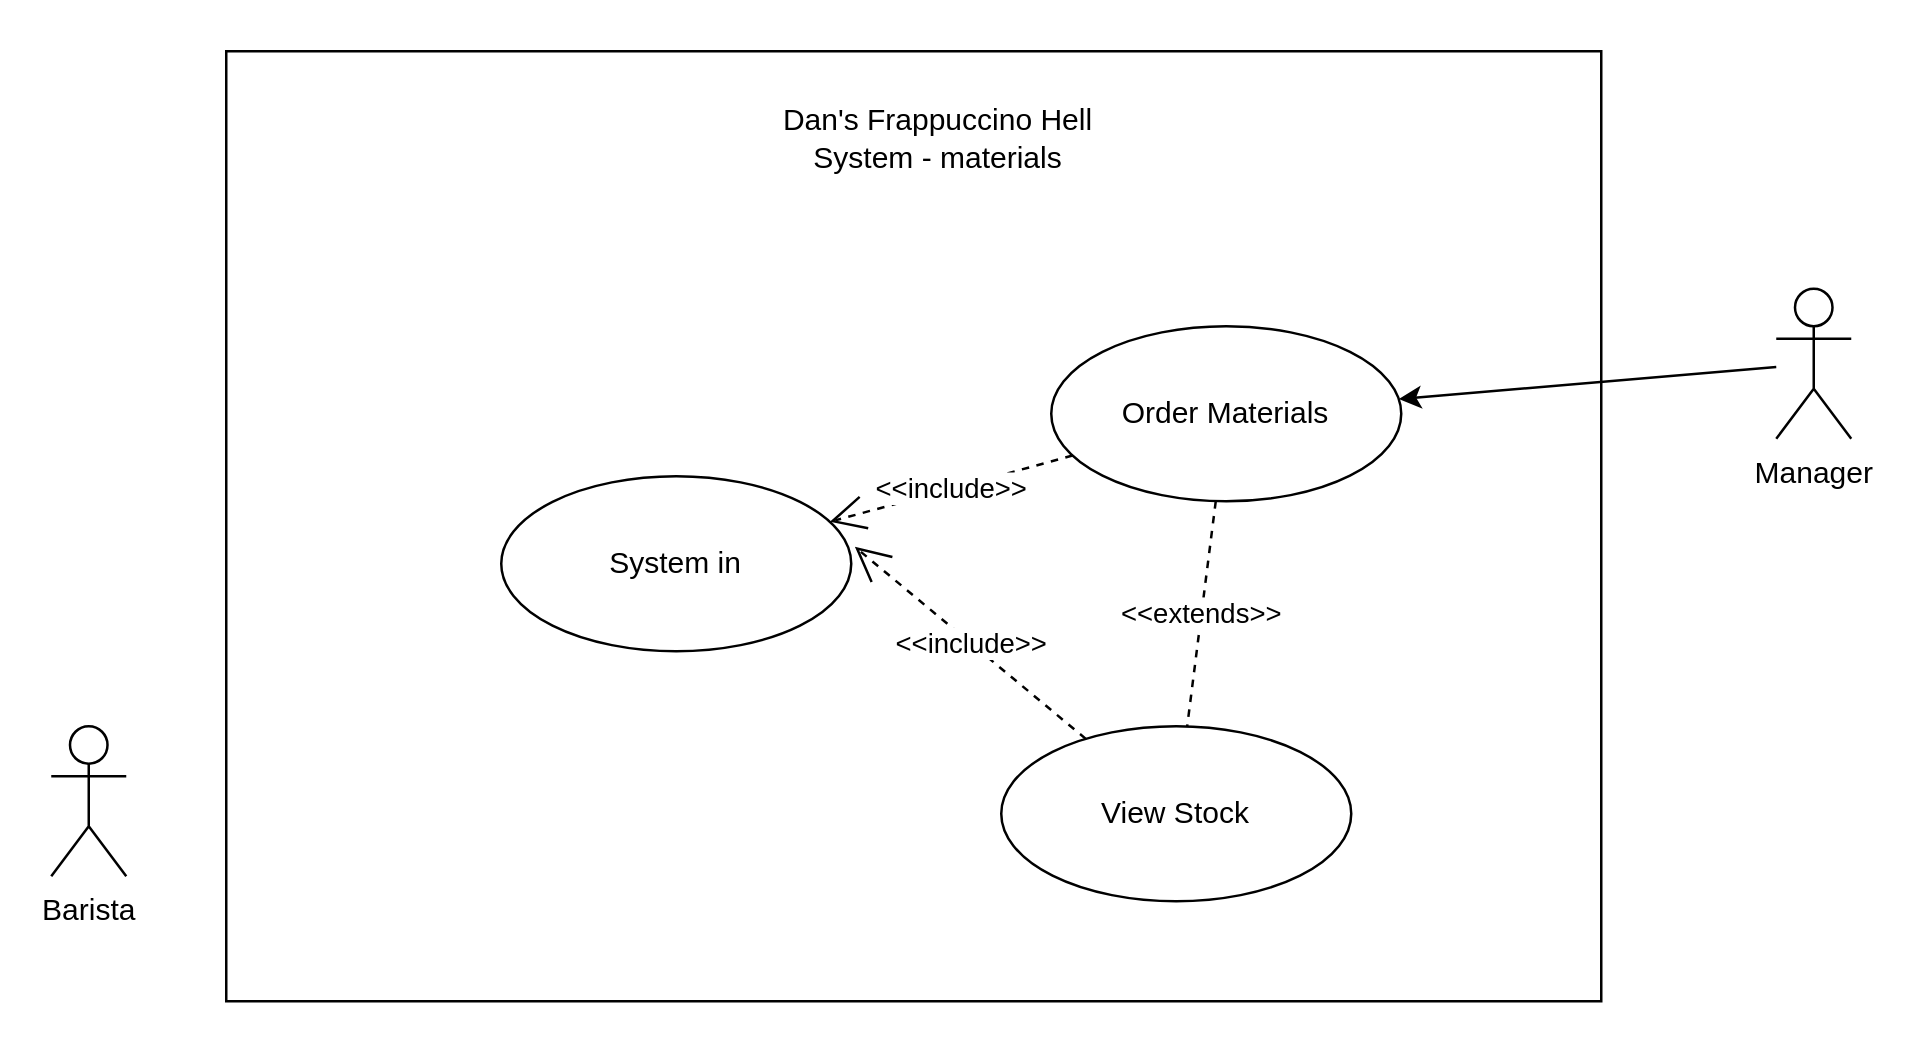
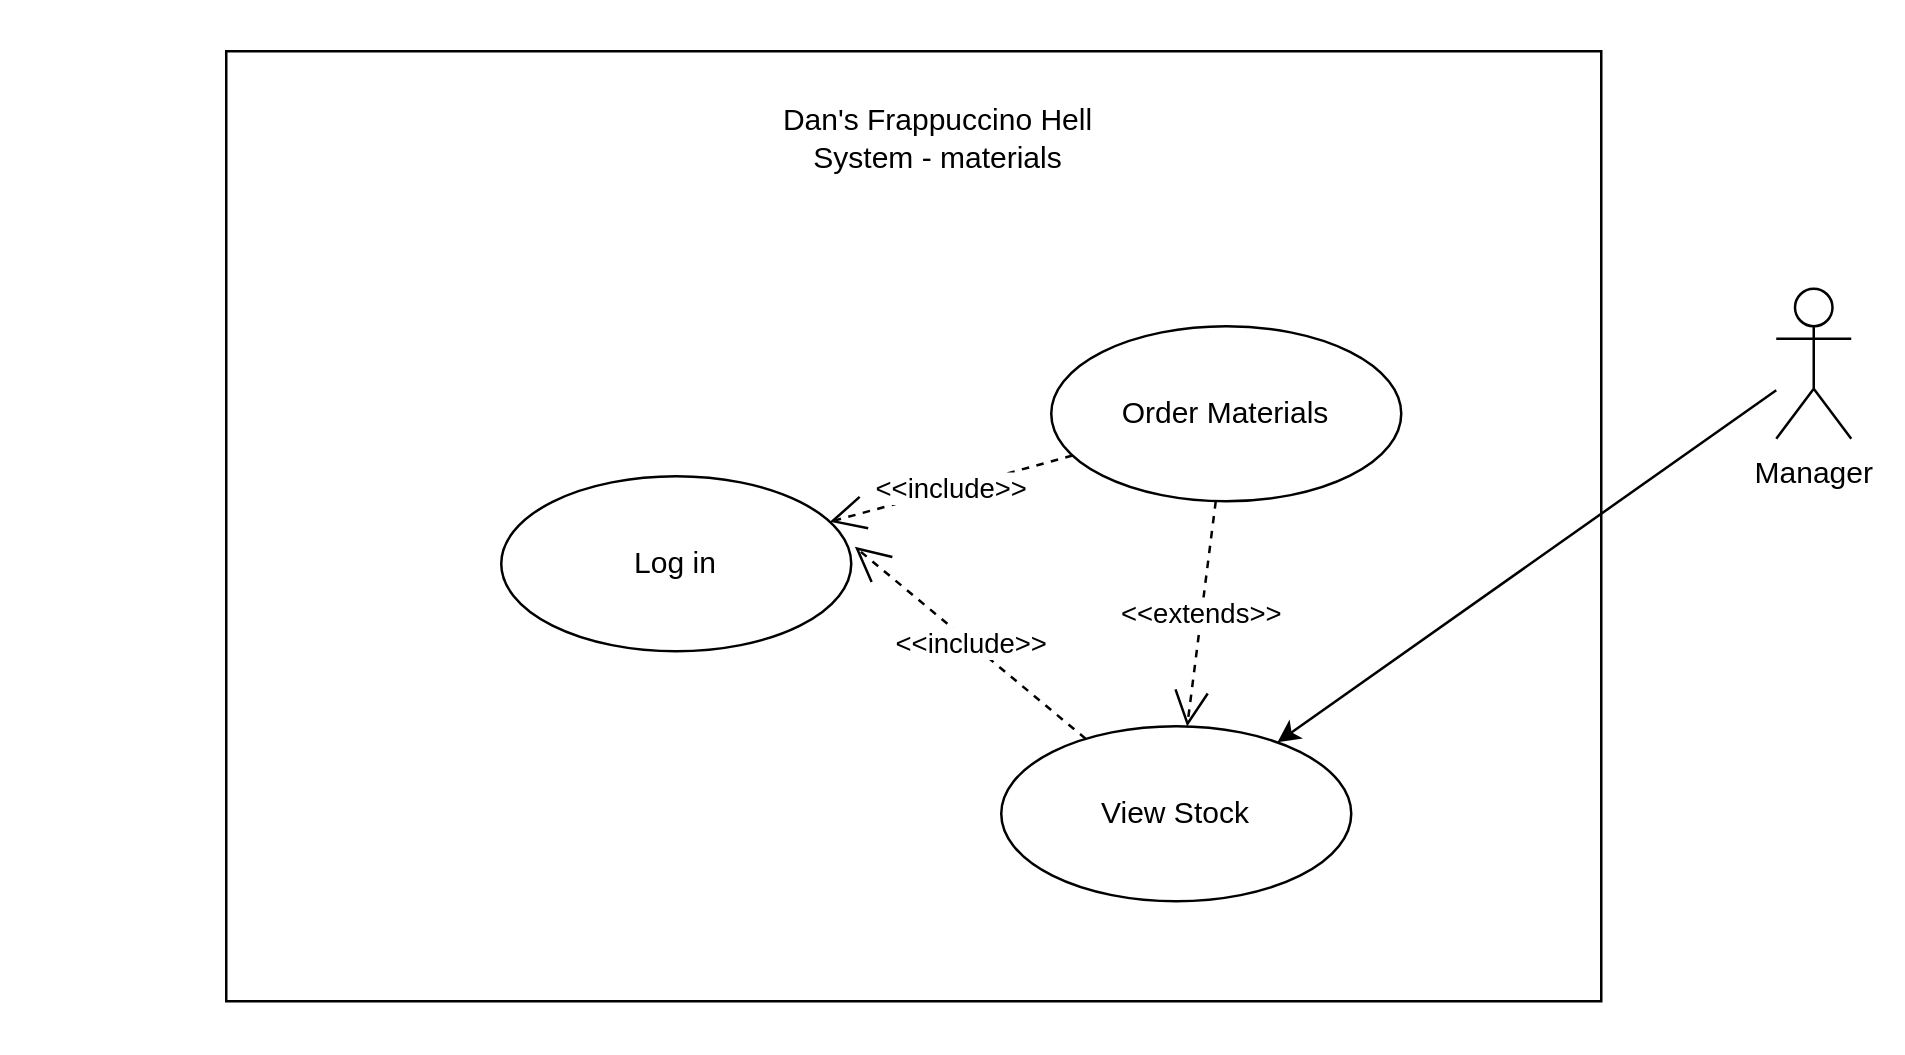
(1595, 382) -> (1533, 562)
(676, 564) -> (676, 564)
(1188, 718) -> (1188, 717)
(89, 801) -> none
